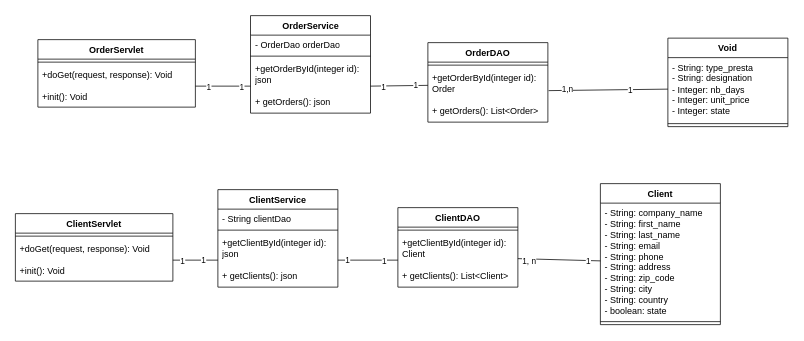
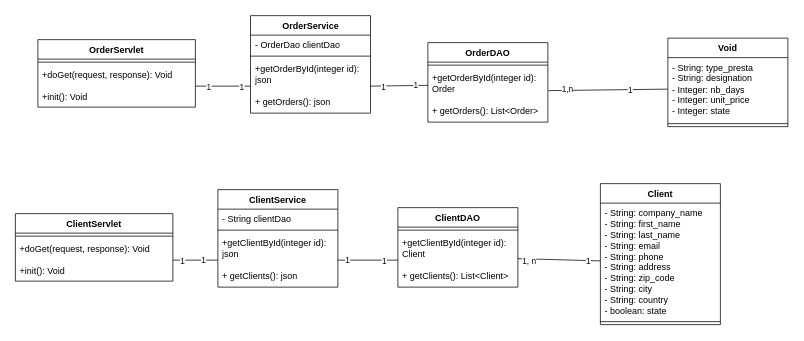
(301, 46) -> (301, 46)
